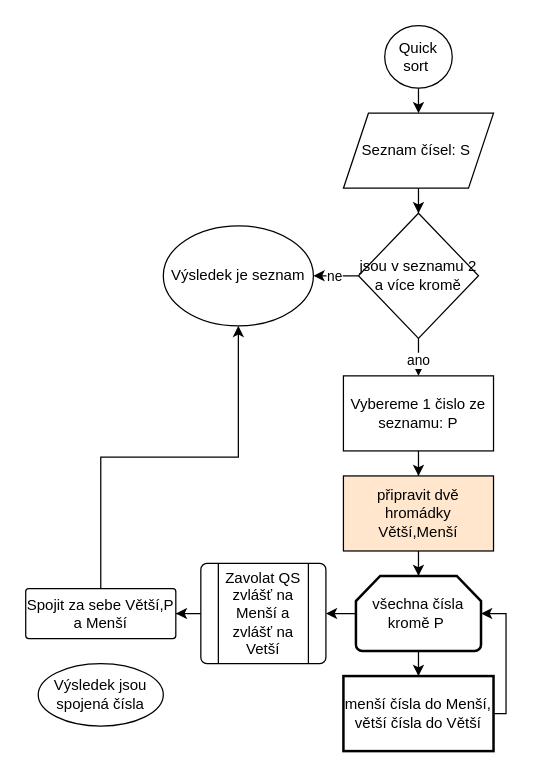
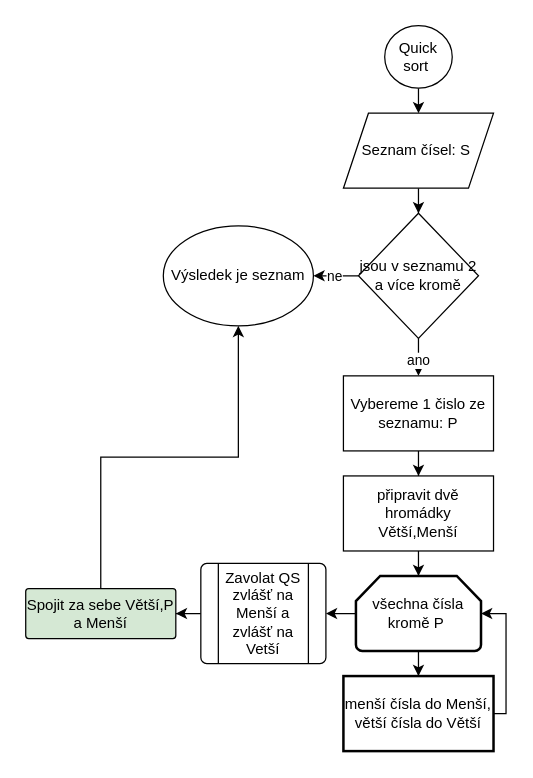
(418, 513) -> (418, 513)
(101, 613) -> (101, 613)
(101, 694) -> none
